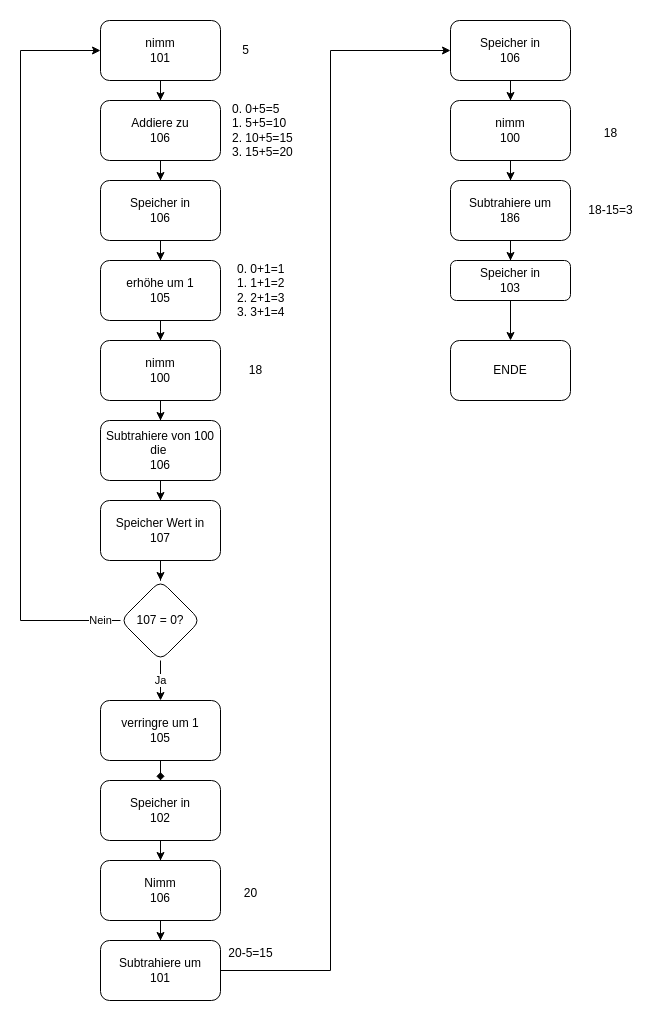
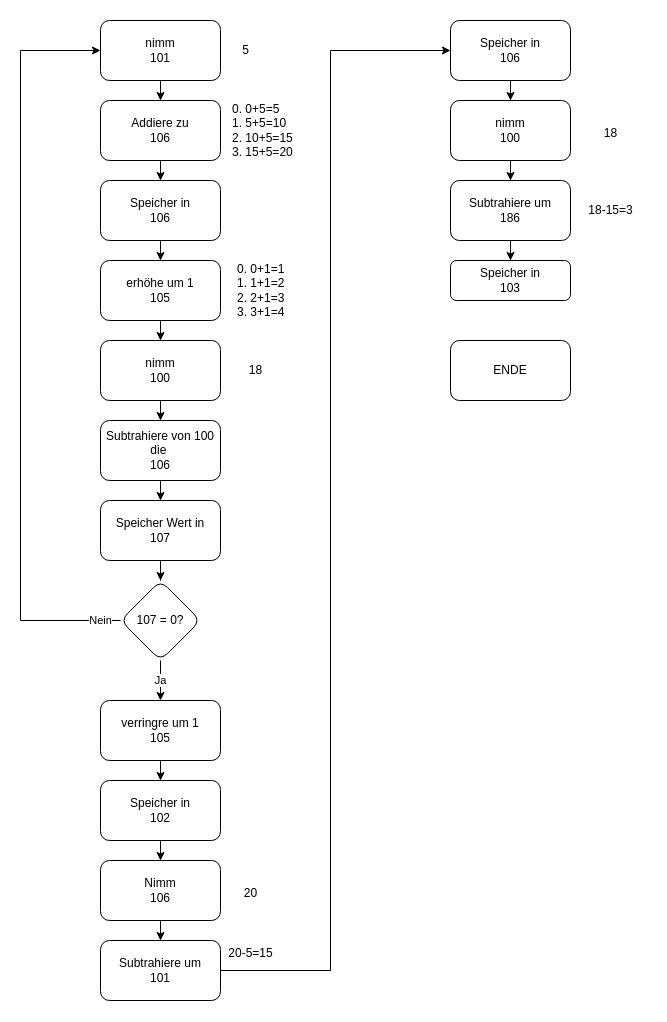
(511, 317) -> none
(161, 772) -> (161, 772)
